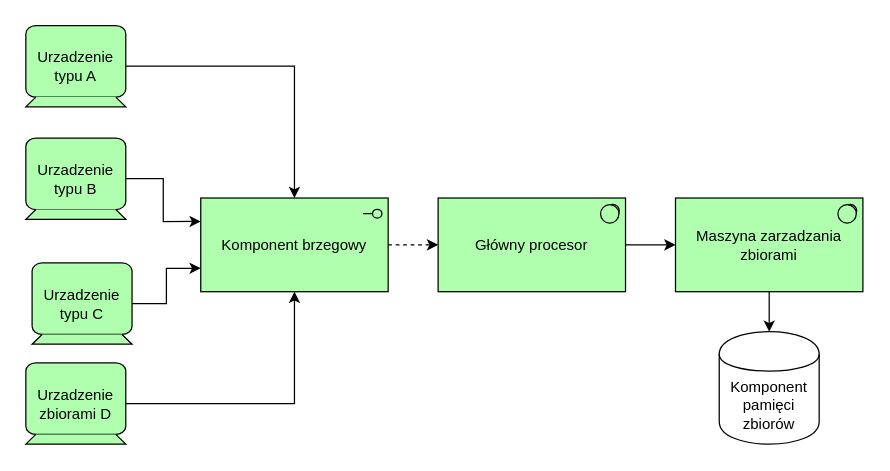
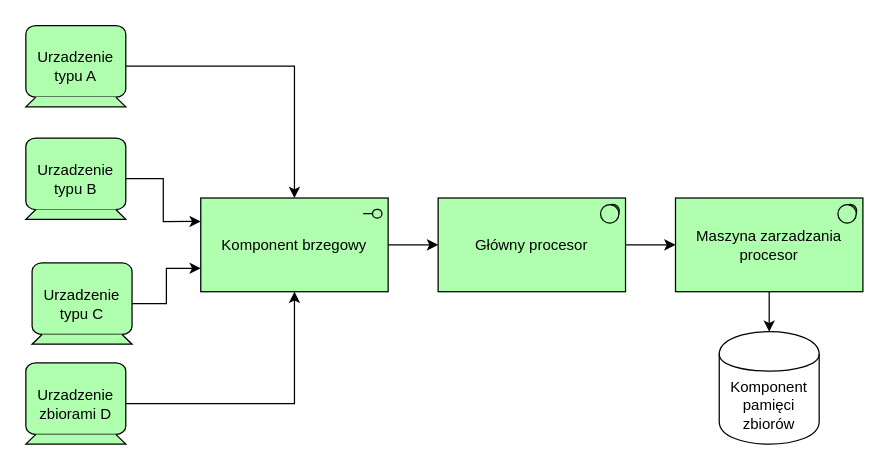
(408, 245) -> (408, 245)
(769, 246) -> (769, 246)
